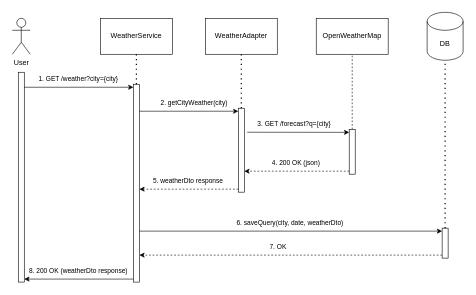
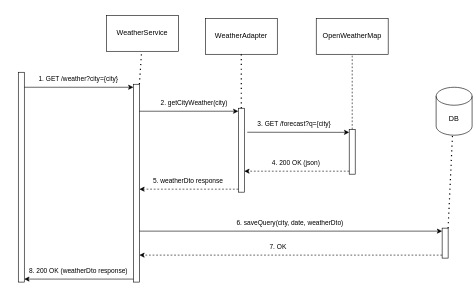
(21, 36) -> none
(137, 36) -> (143, 33)
(446, 36) -> (455, 111)
